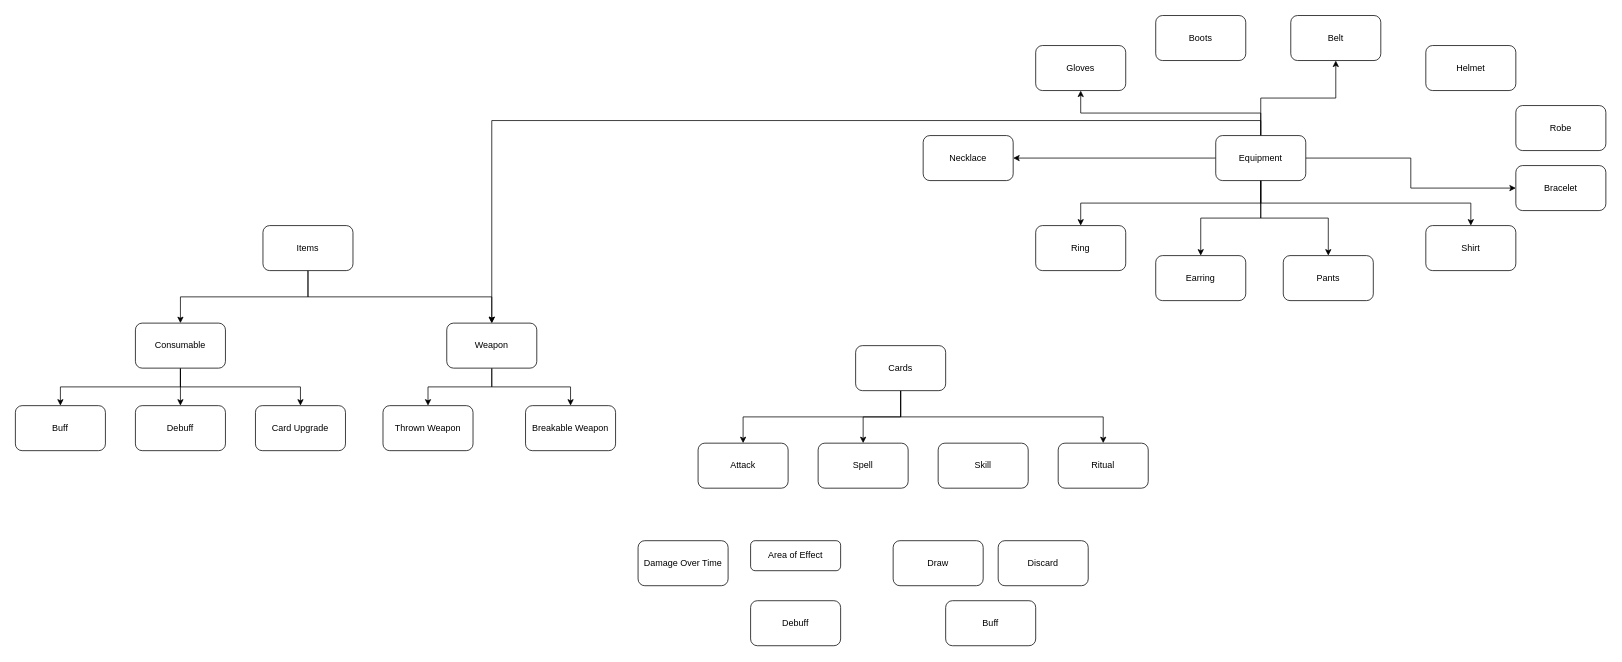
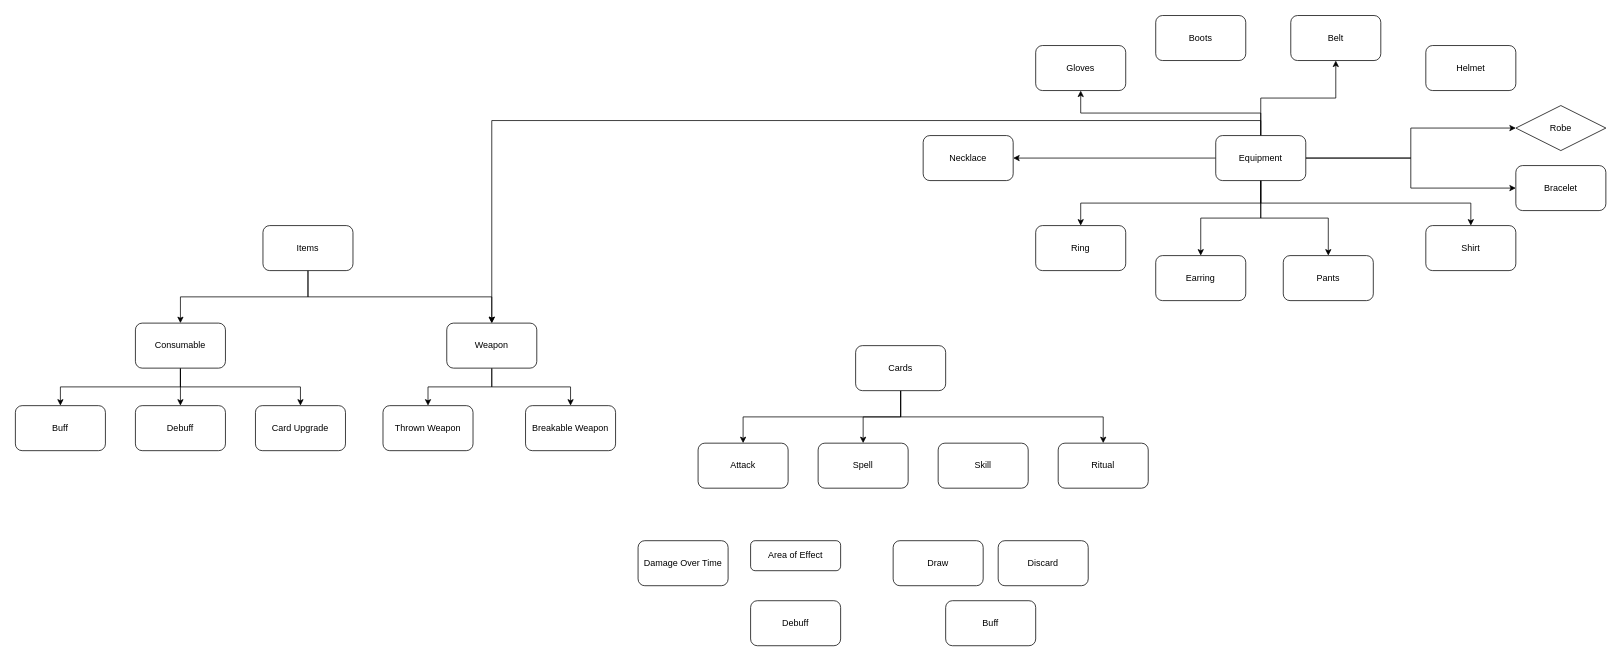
(1560, 128) -> (1560, 128)
none -> (1410, 140)
